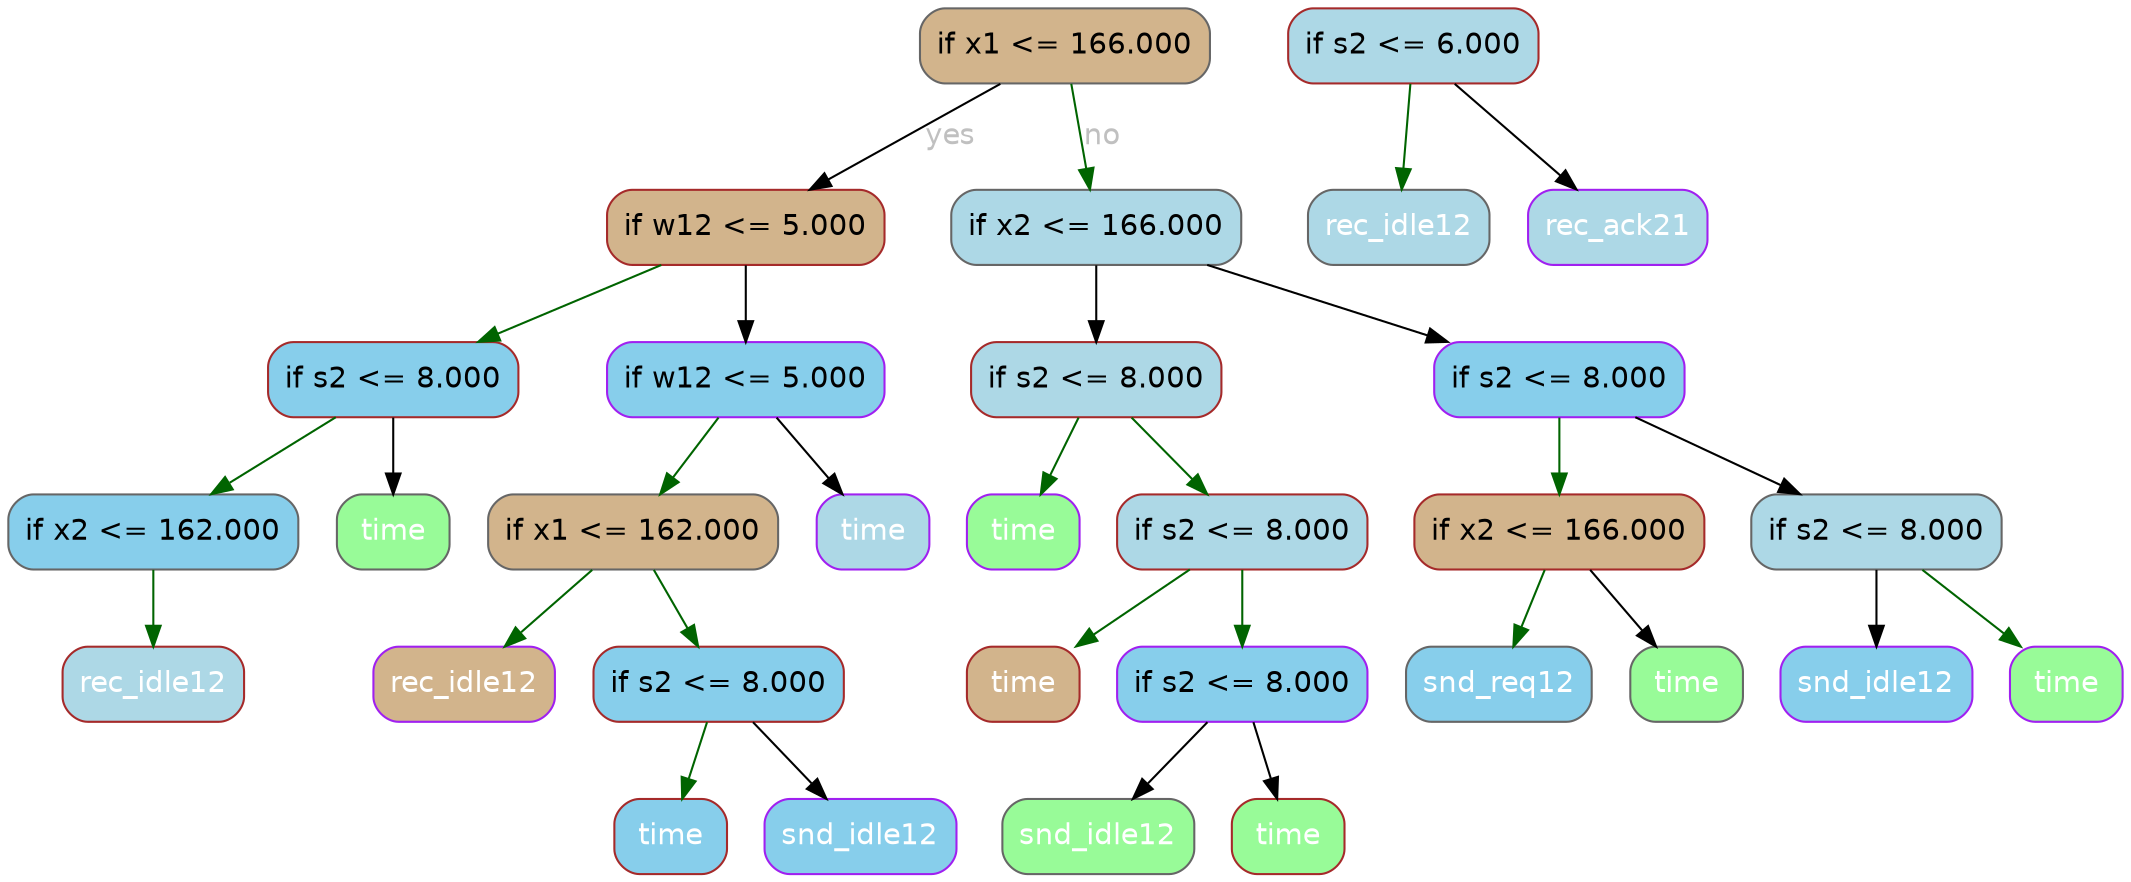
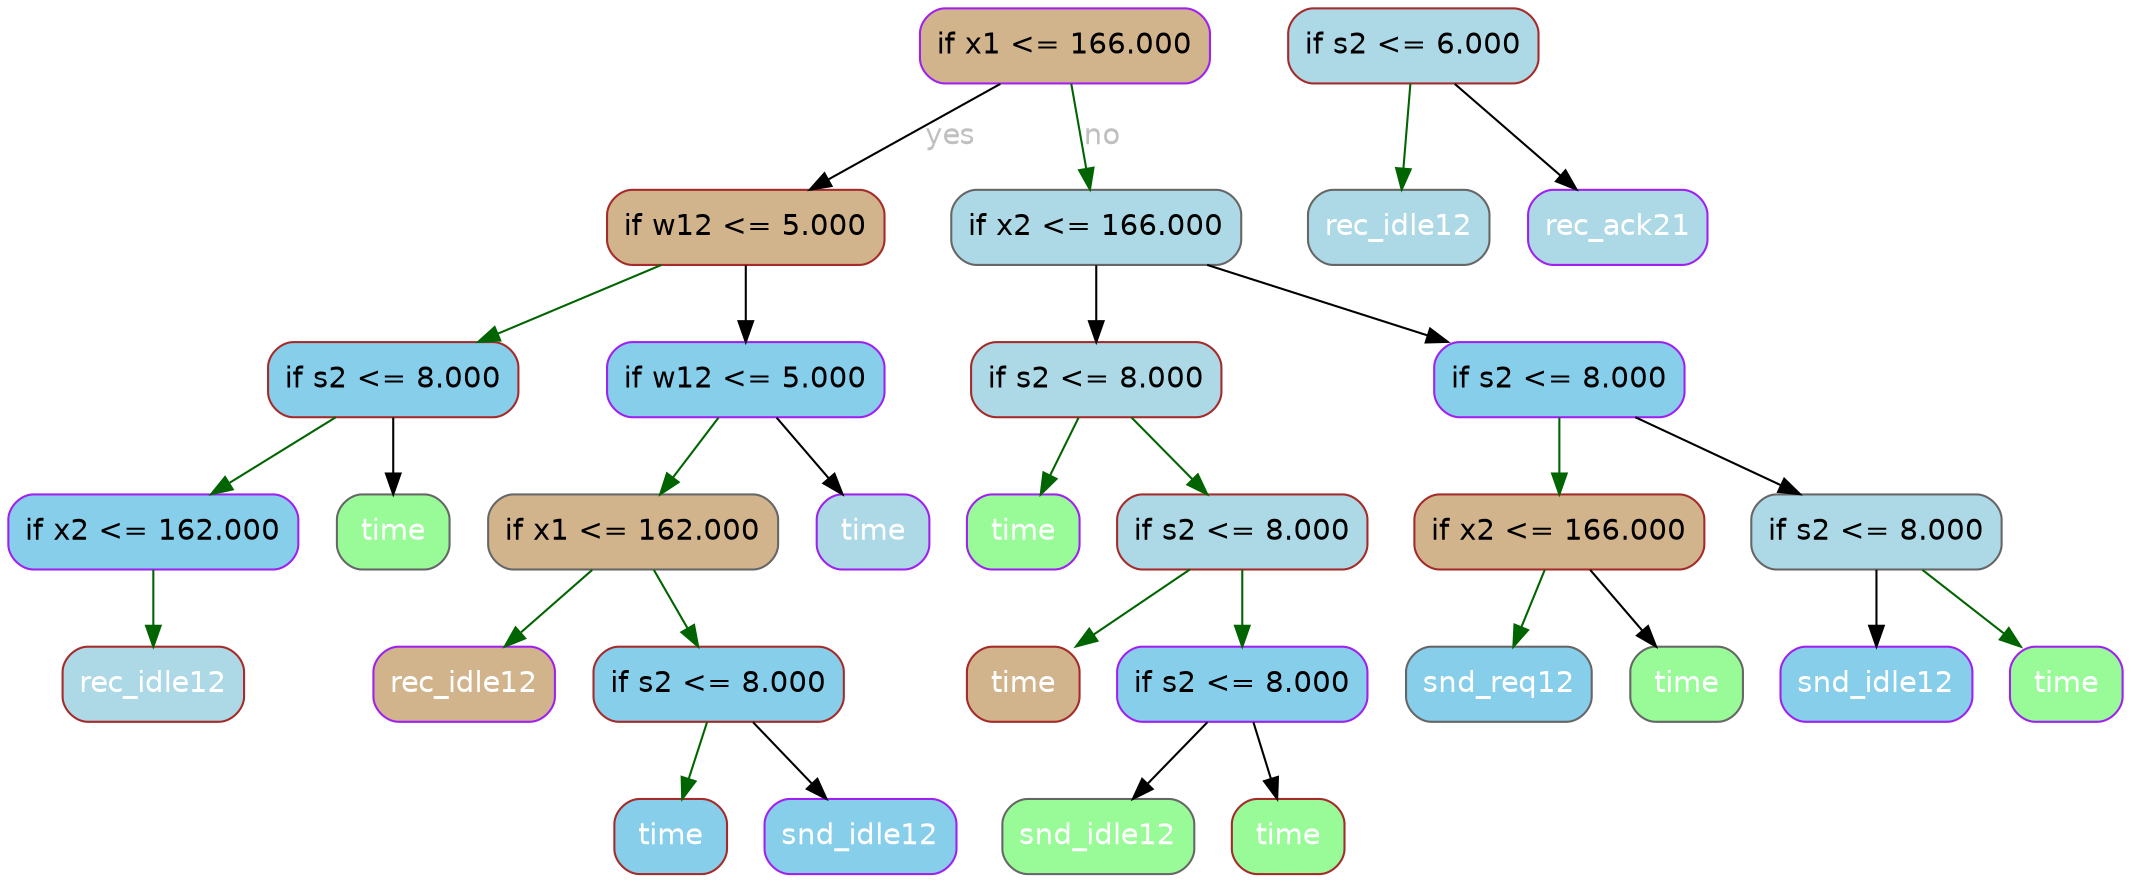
(1065, 46) -> (1065, 46)
(153, 532) -> (153, 532)
